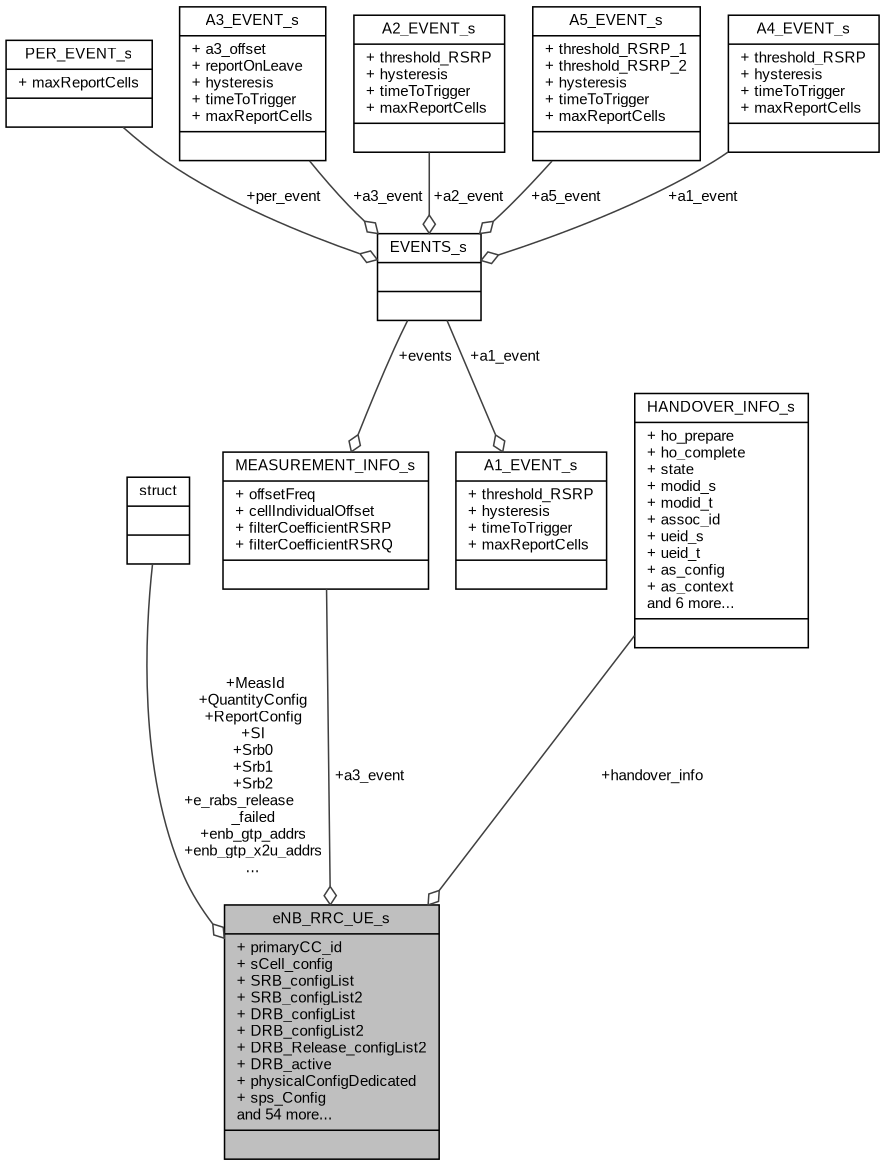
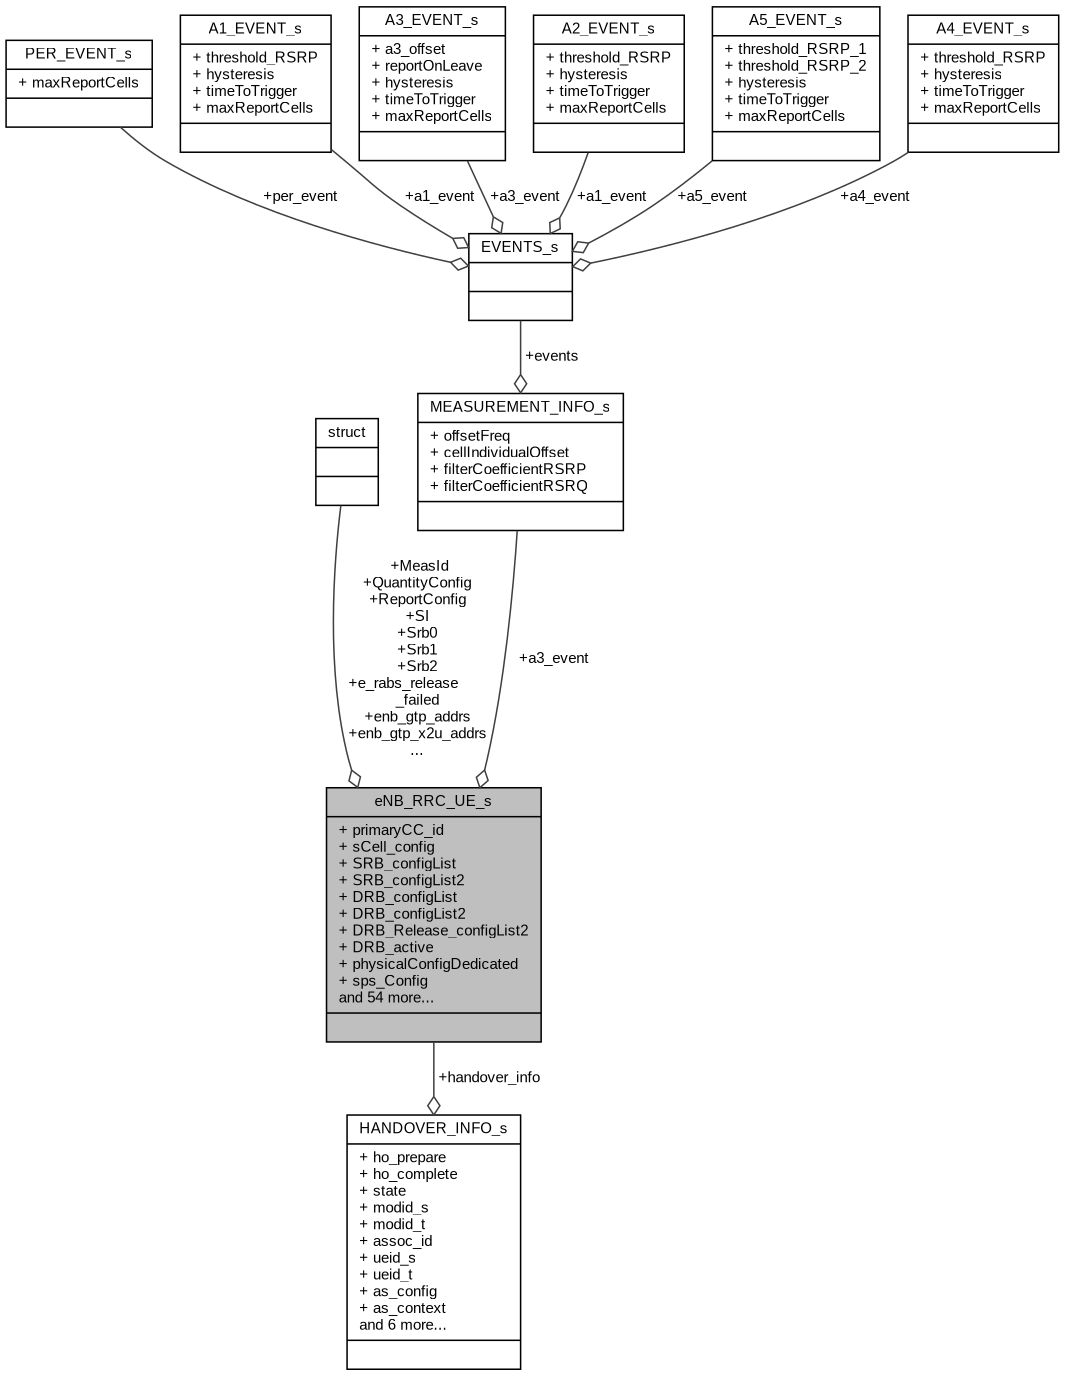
(467, 197) -> (610, 197)
(701, 197) -> (873, 197)
(471, 377) -> (389, 198)
(537, 763) -> (434, 1069)
